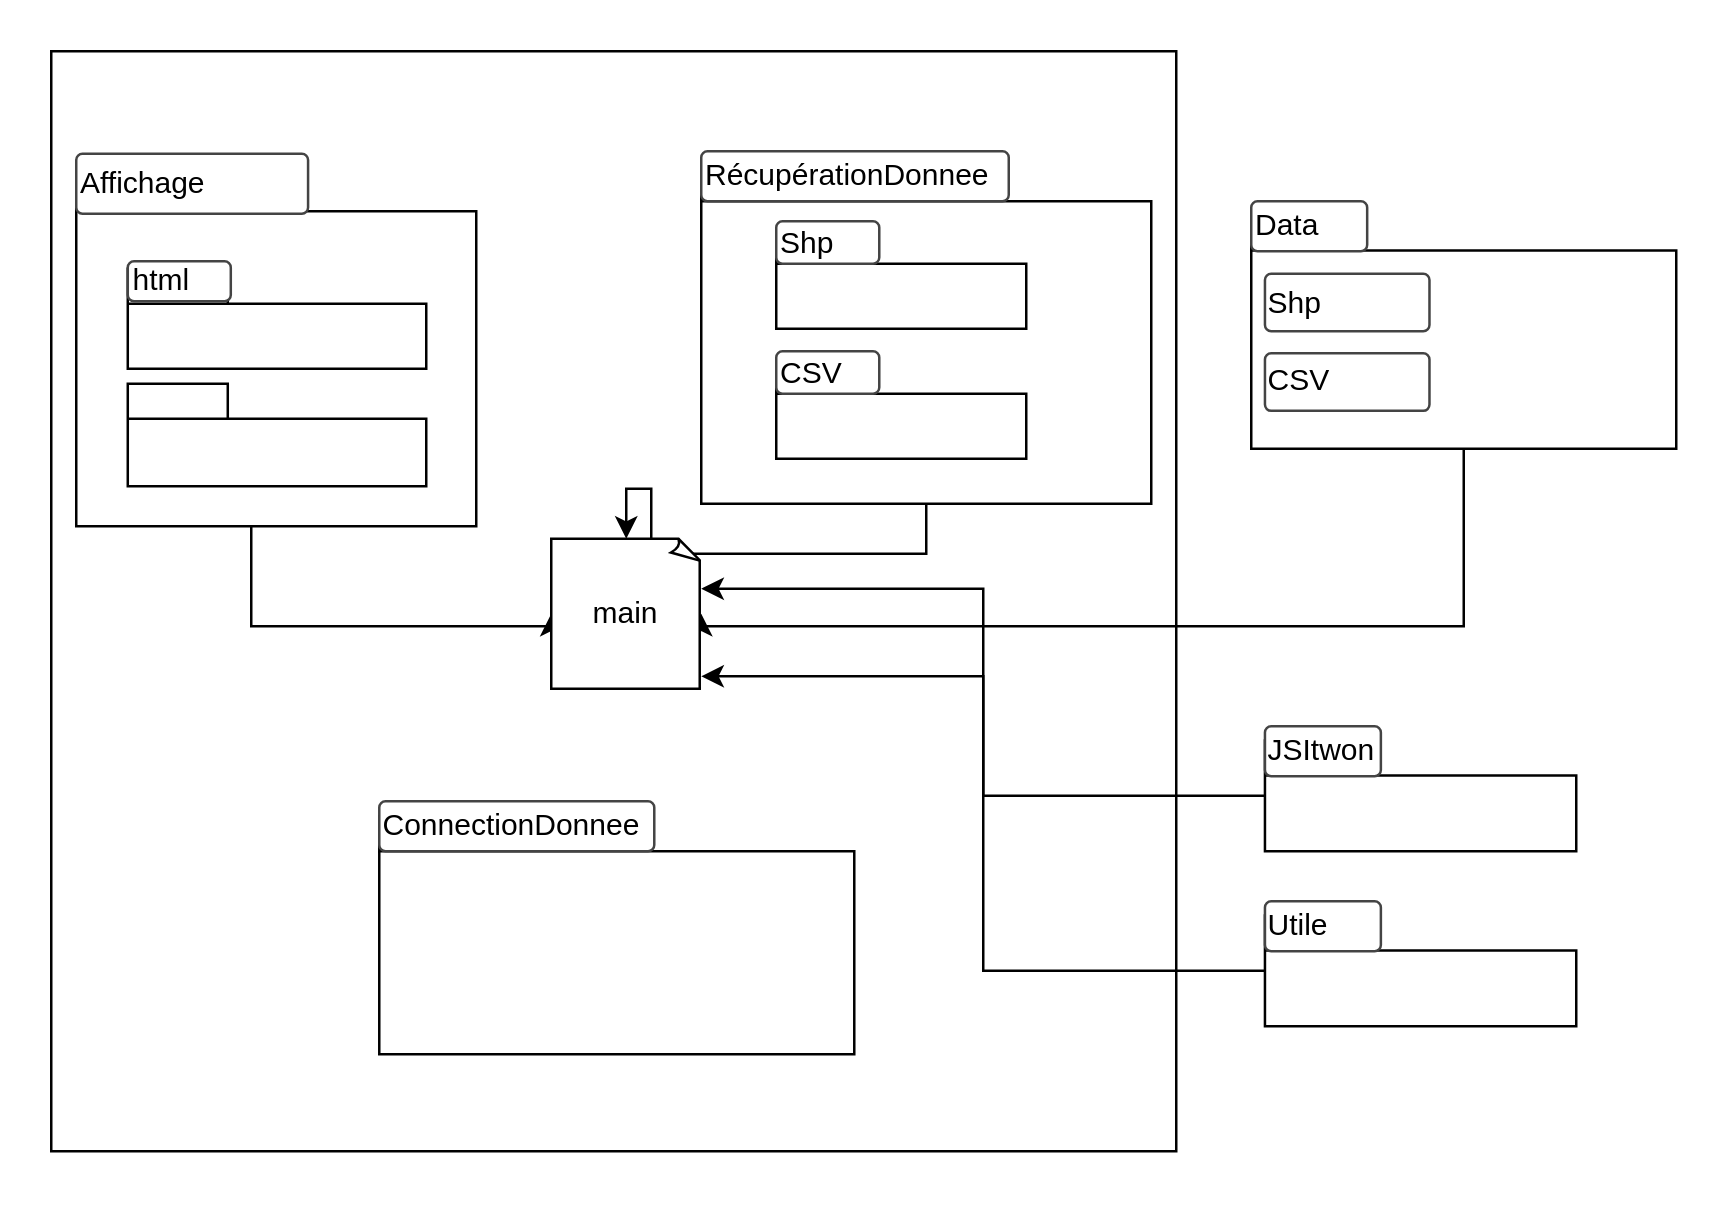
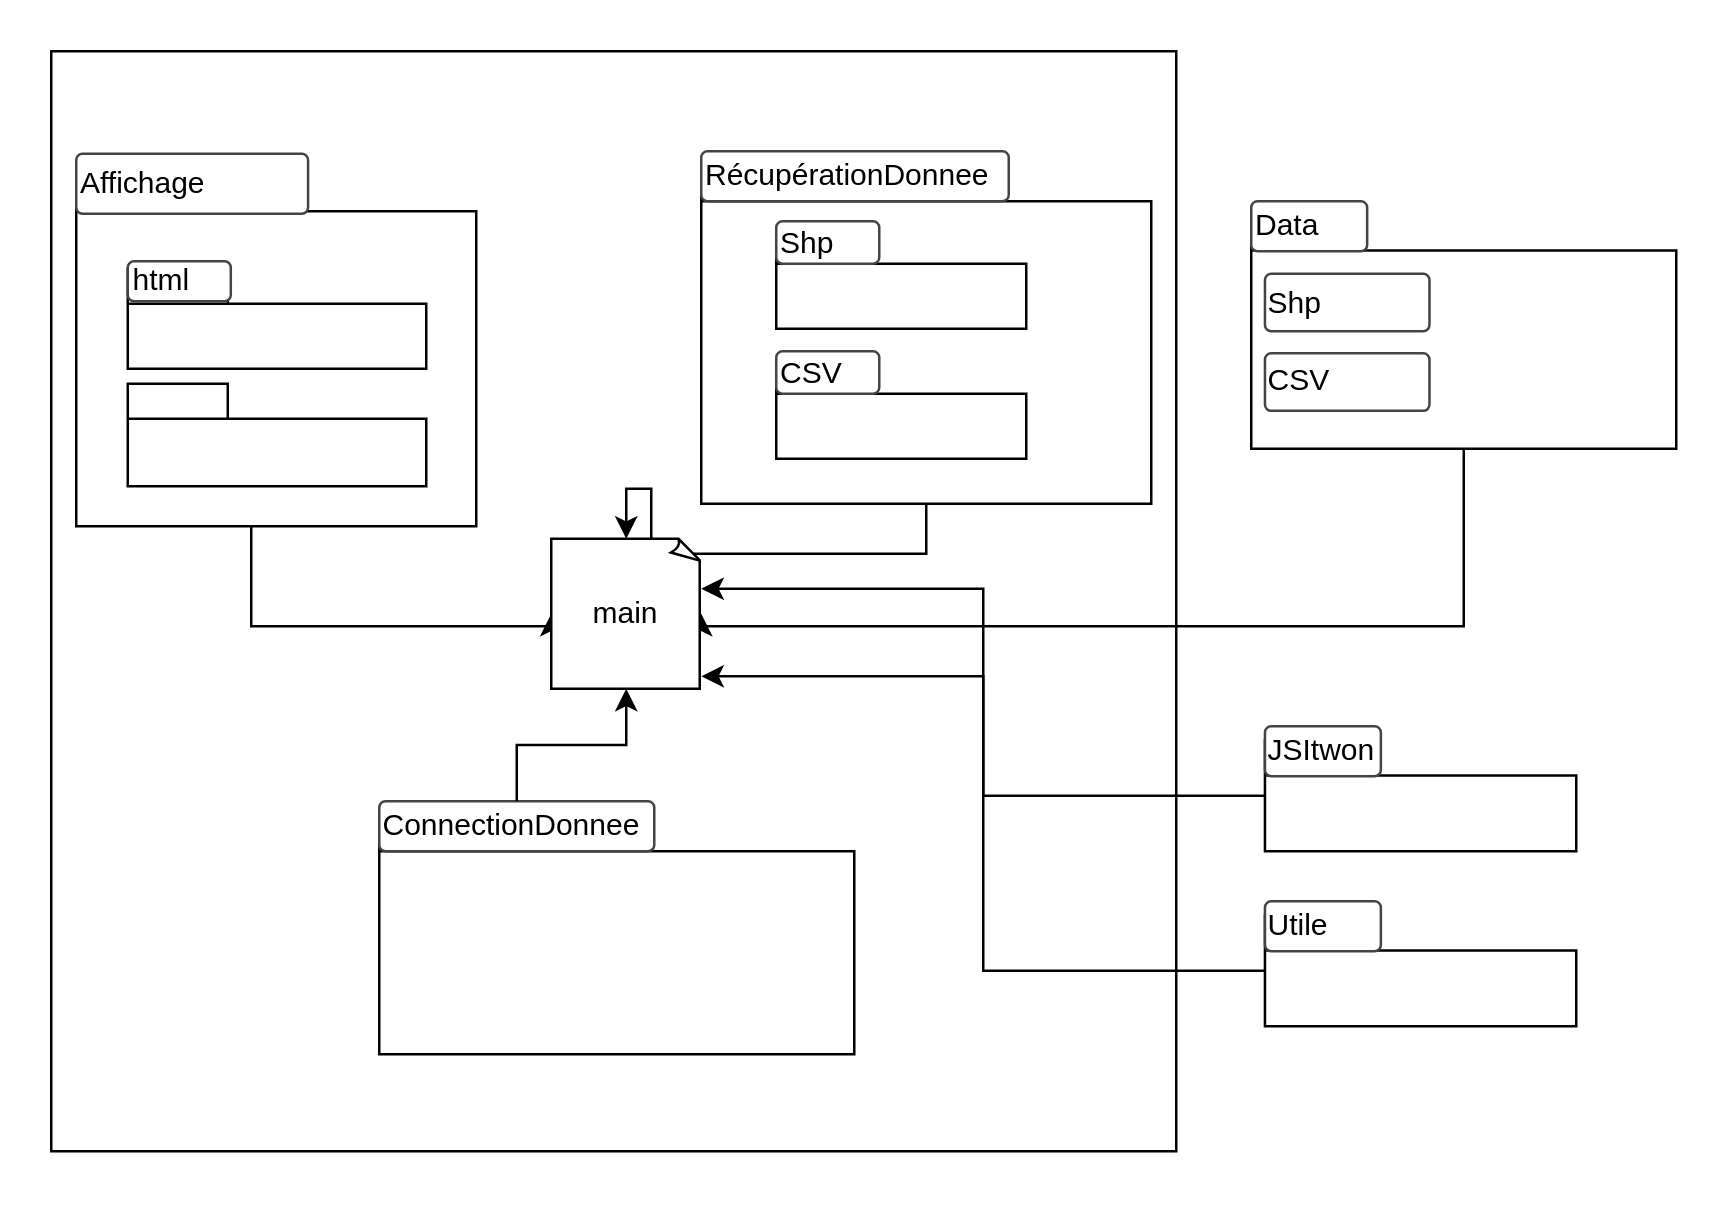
none -> (563, 745)
